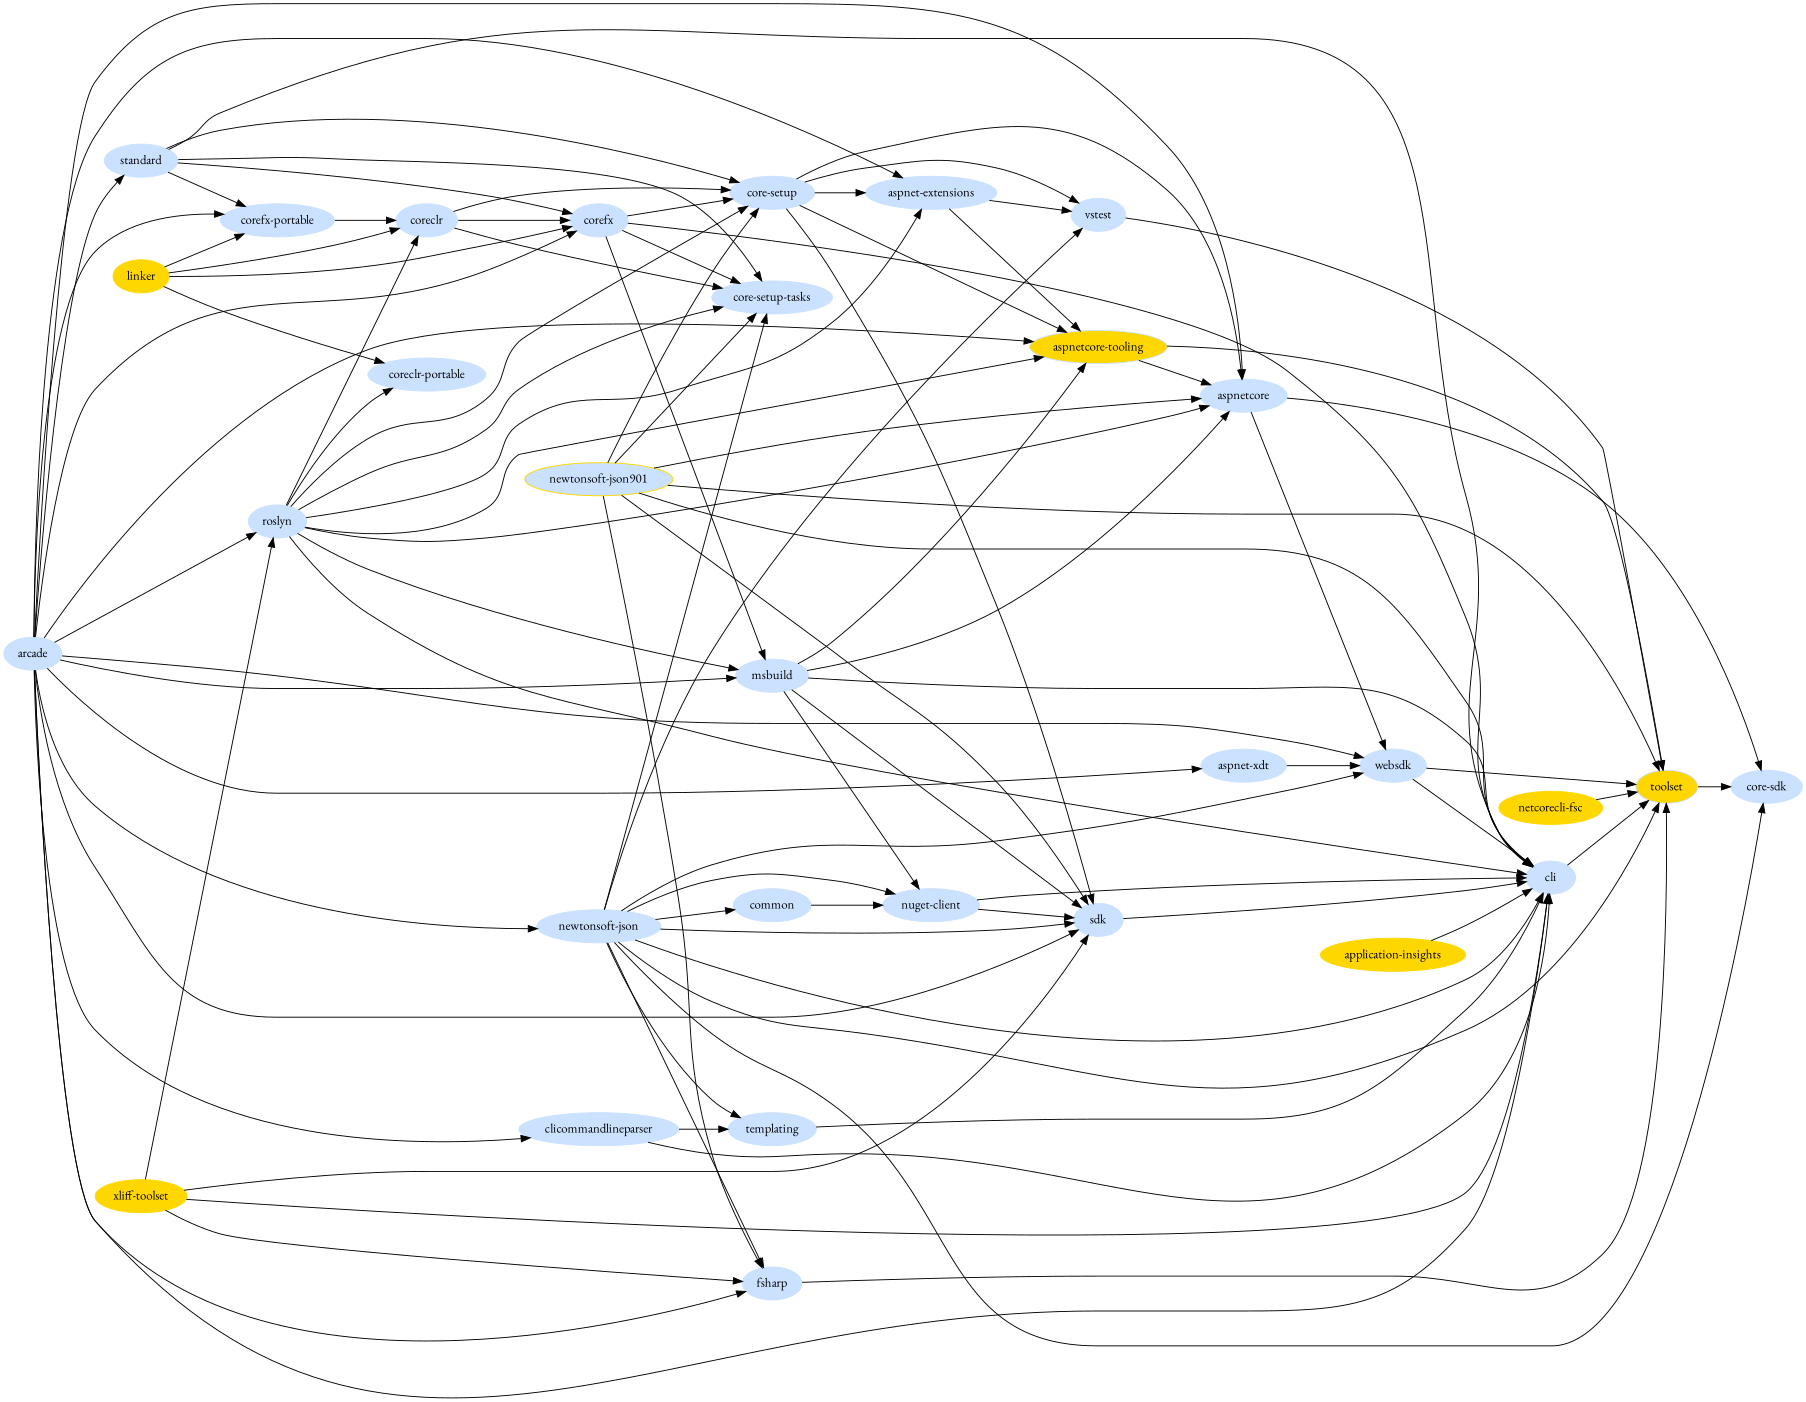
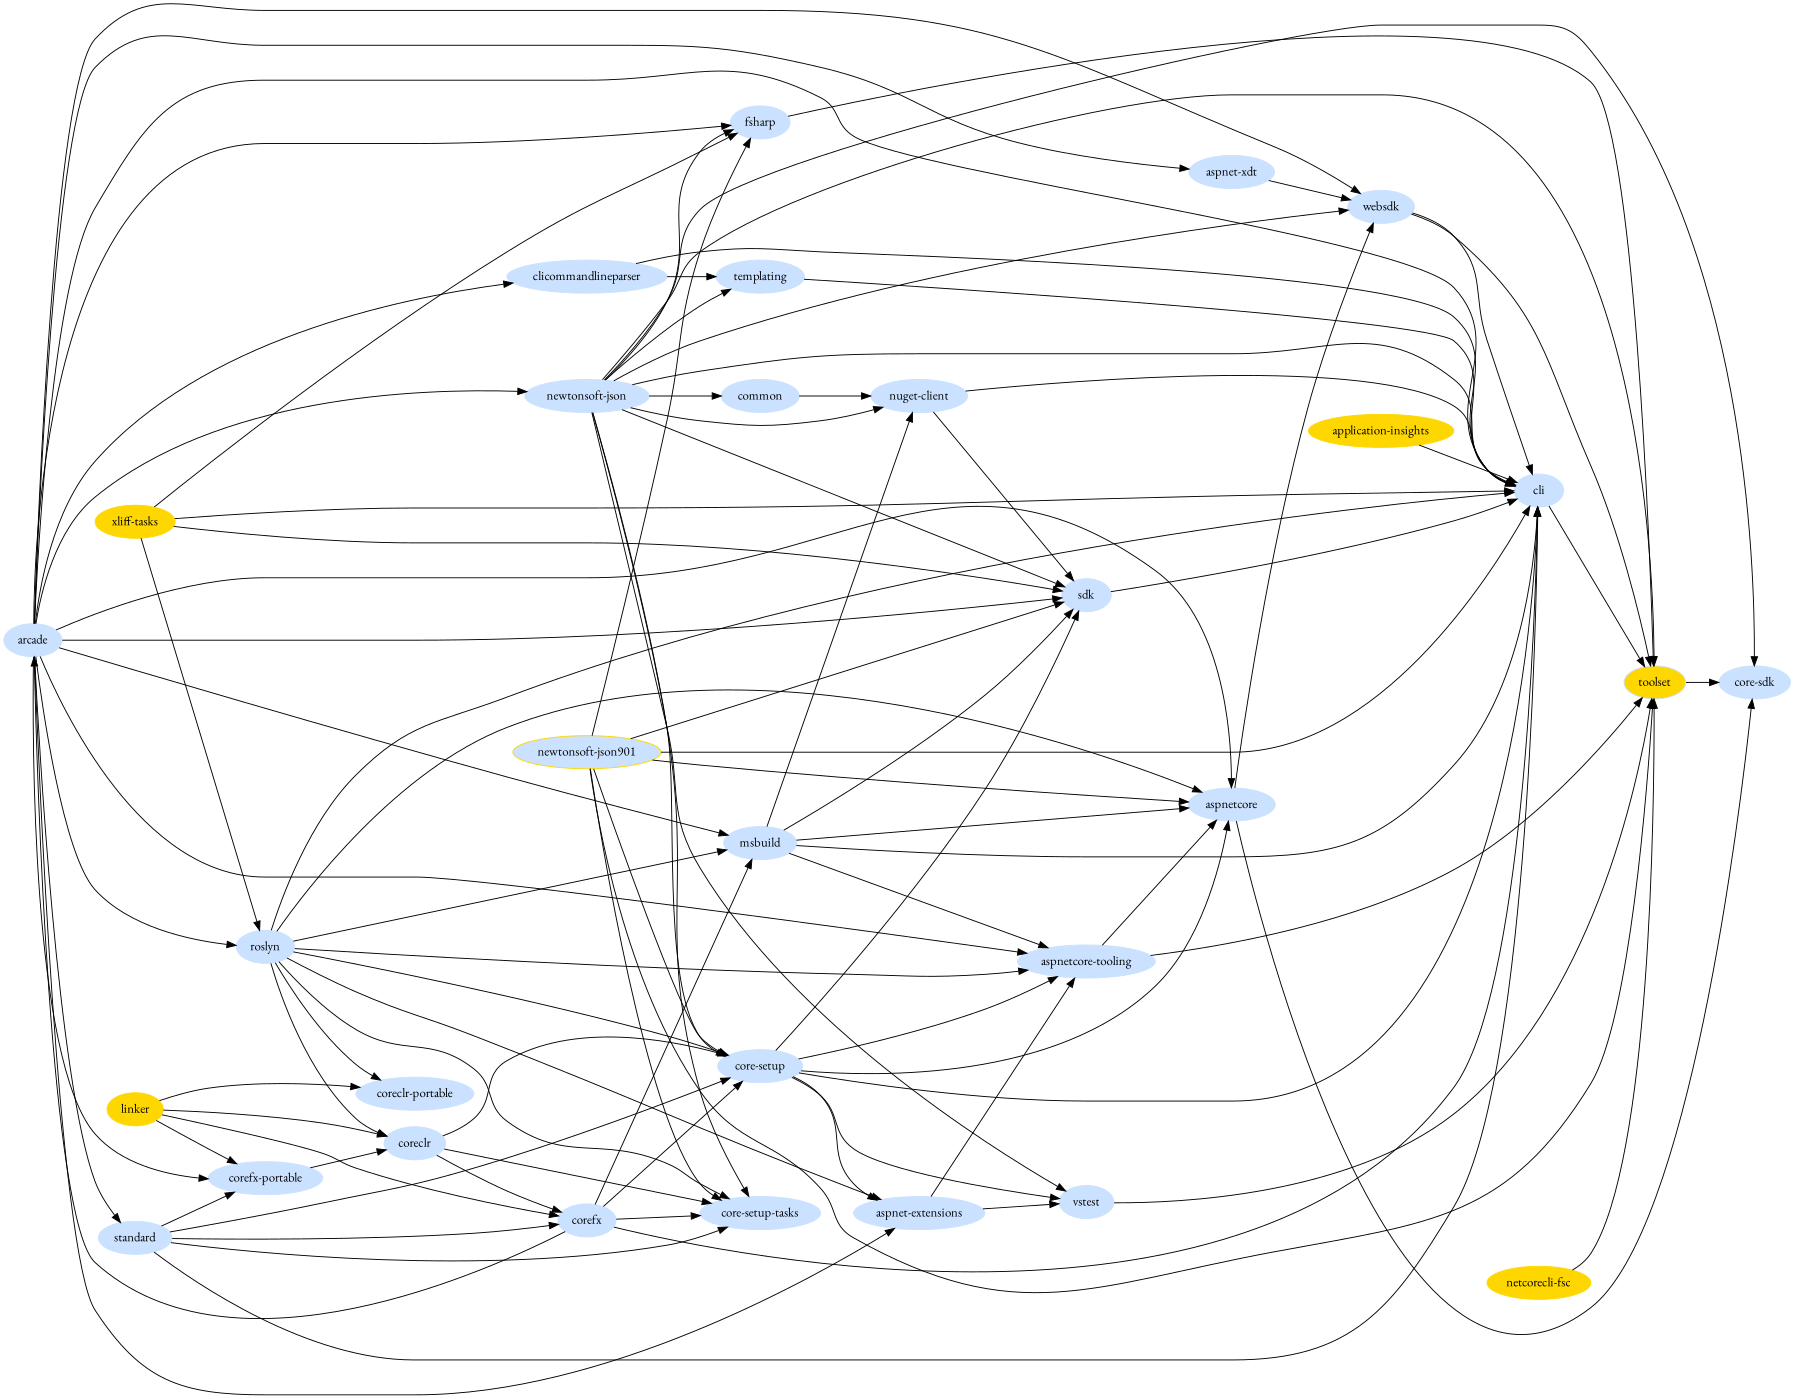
(198, 320) -> (85, 1240)
(1098, 347) -> (1087, 961)
none -> (668, 734)
none -> (1361, 1050)
(141, 1196) -> (135, 522)
